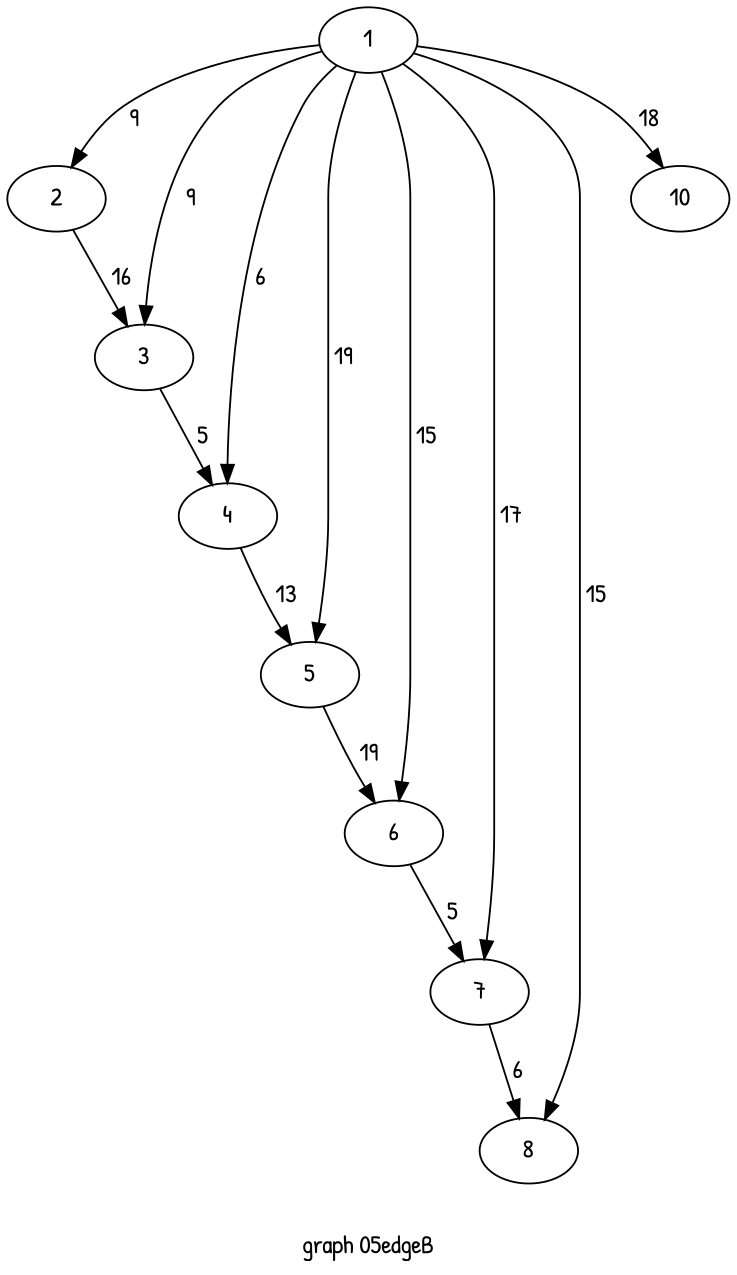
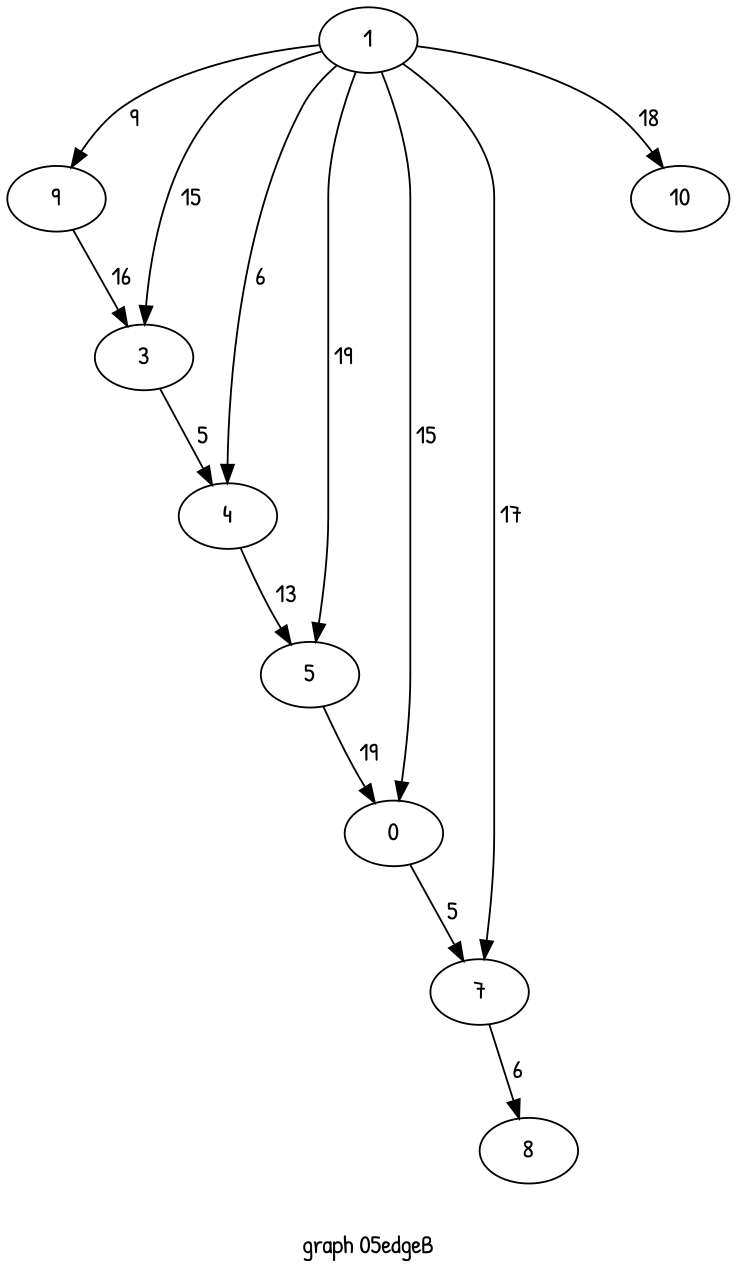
(57, 199) -> (57, 199)
(191, 199) -> (191, 199)
(580, 534) -> none
(394, 833) -> (394, 833)
